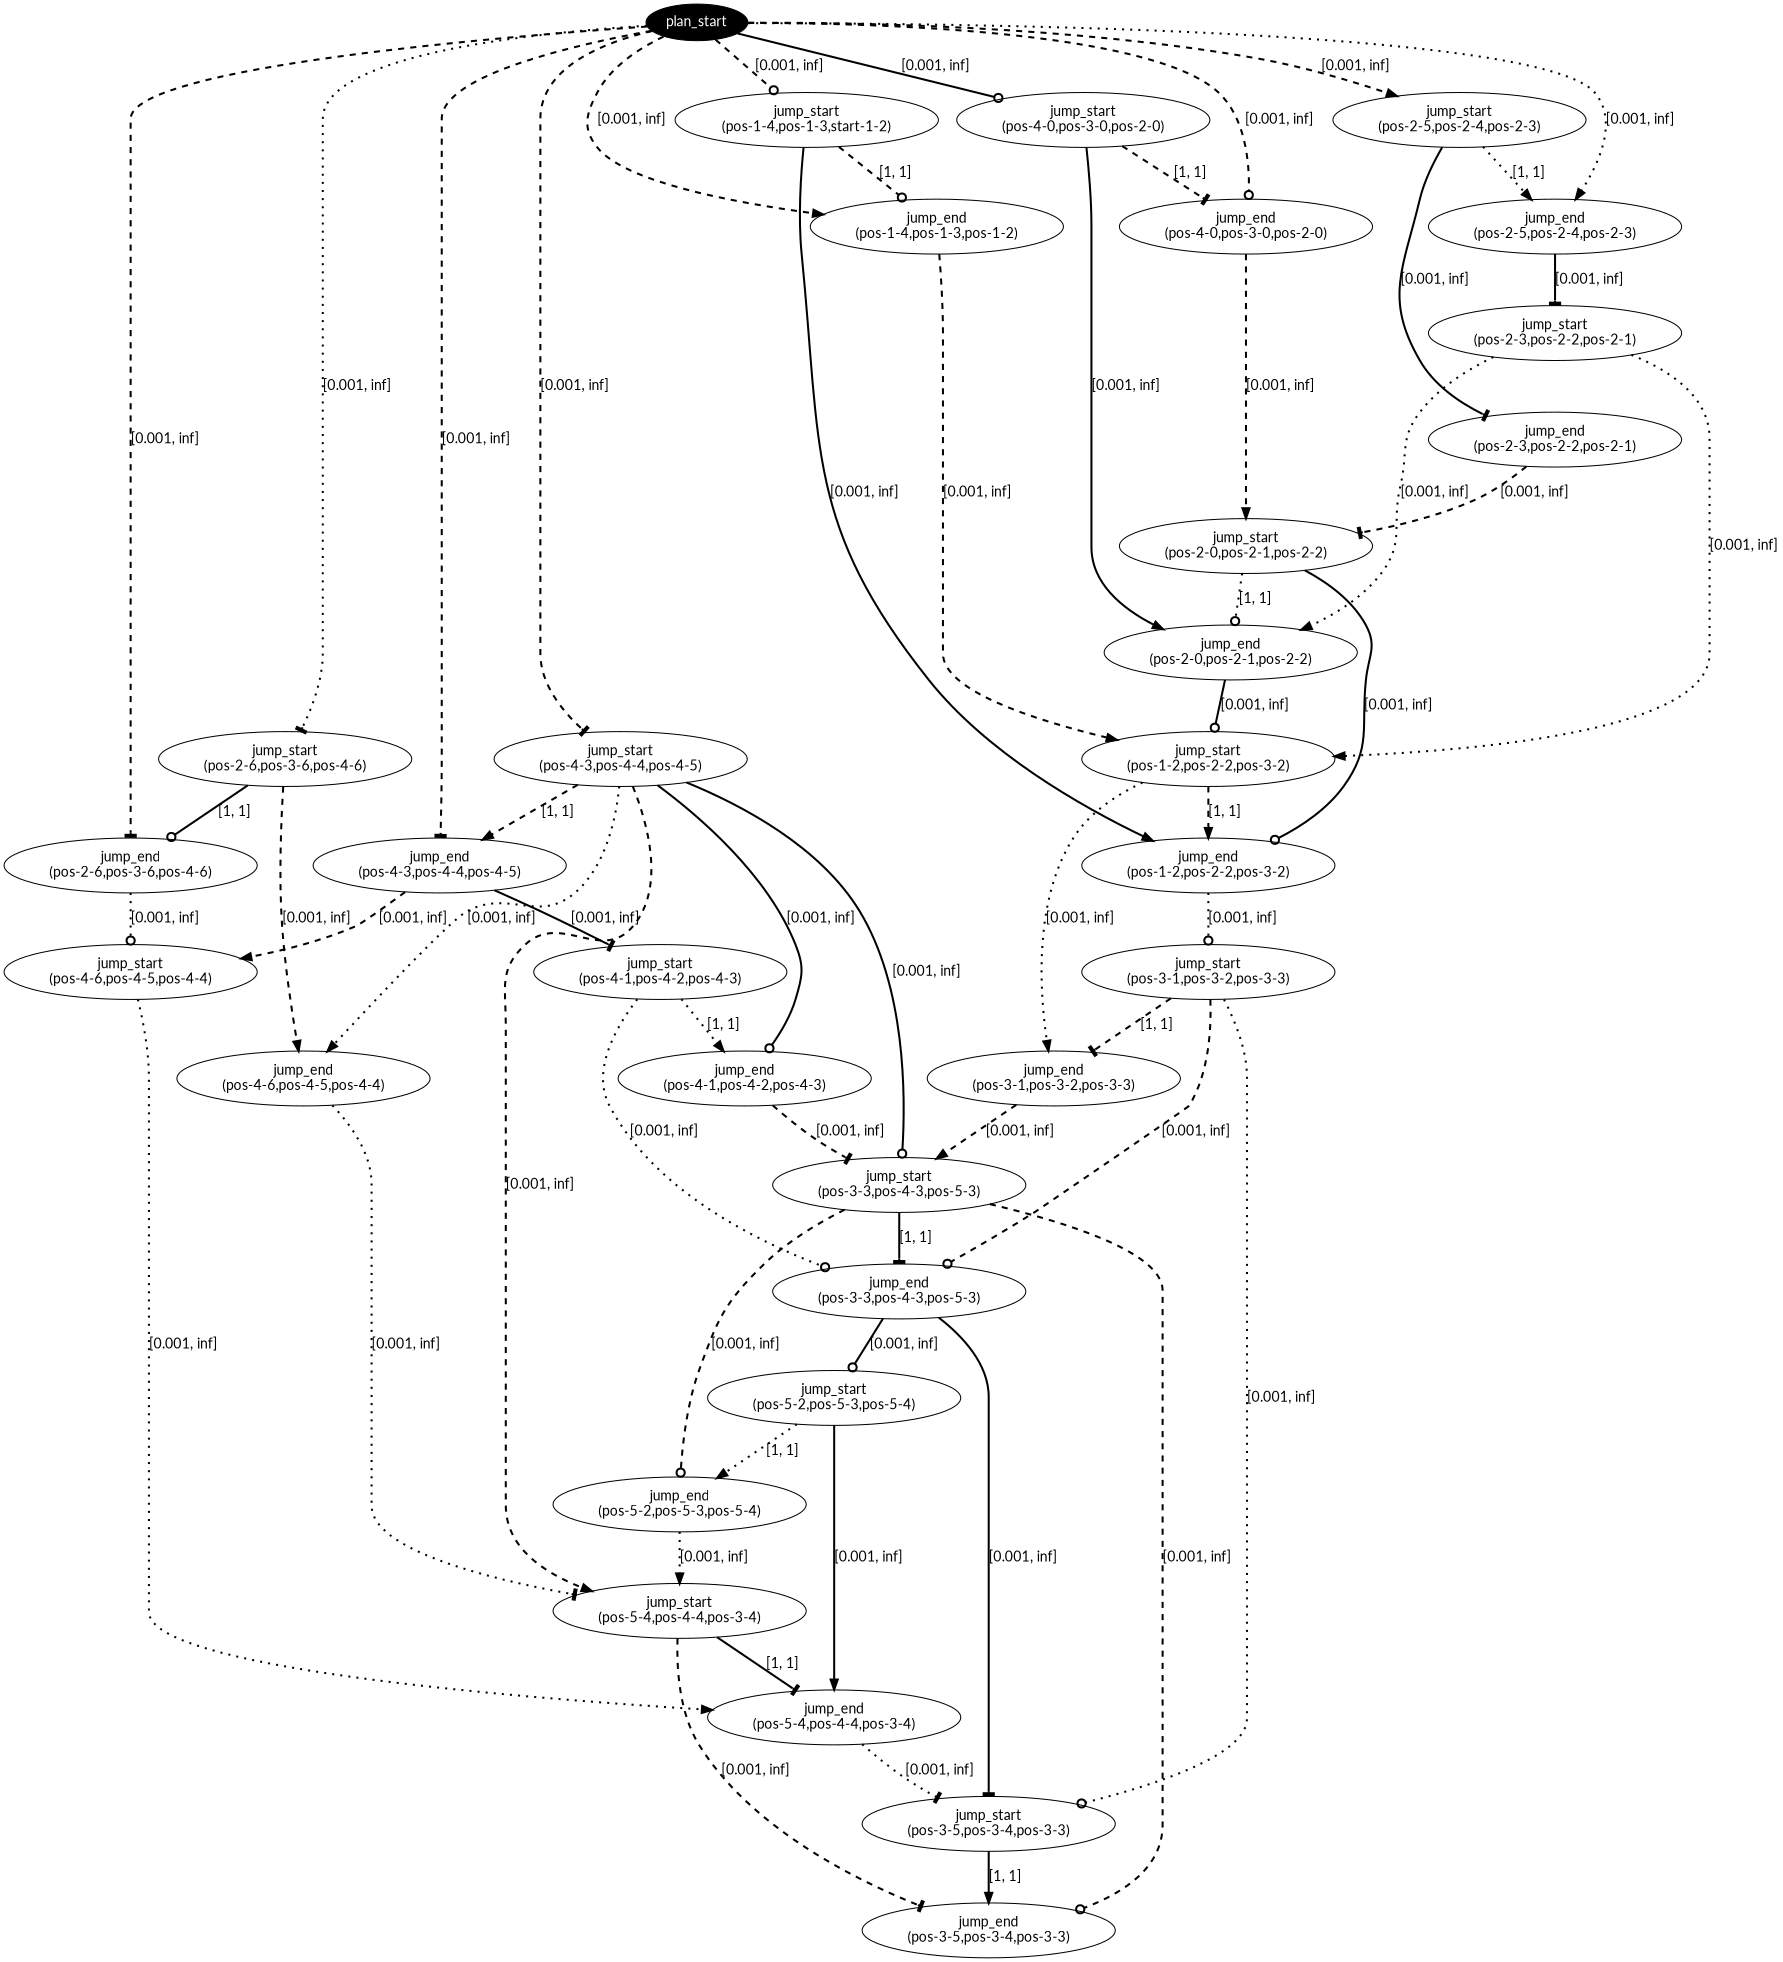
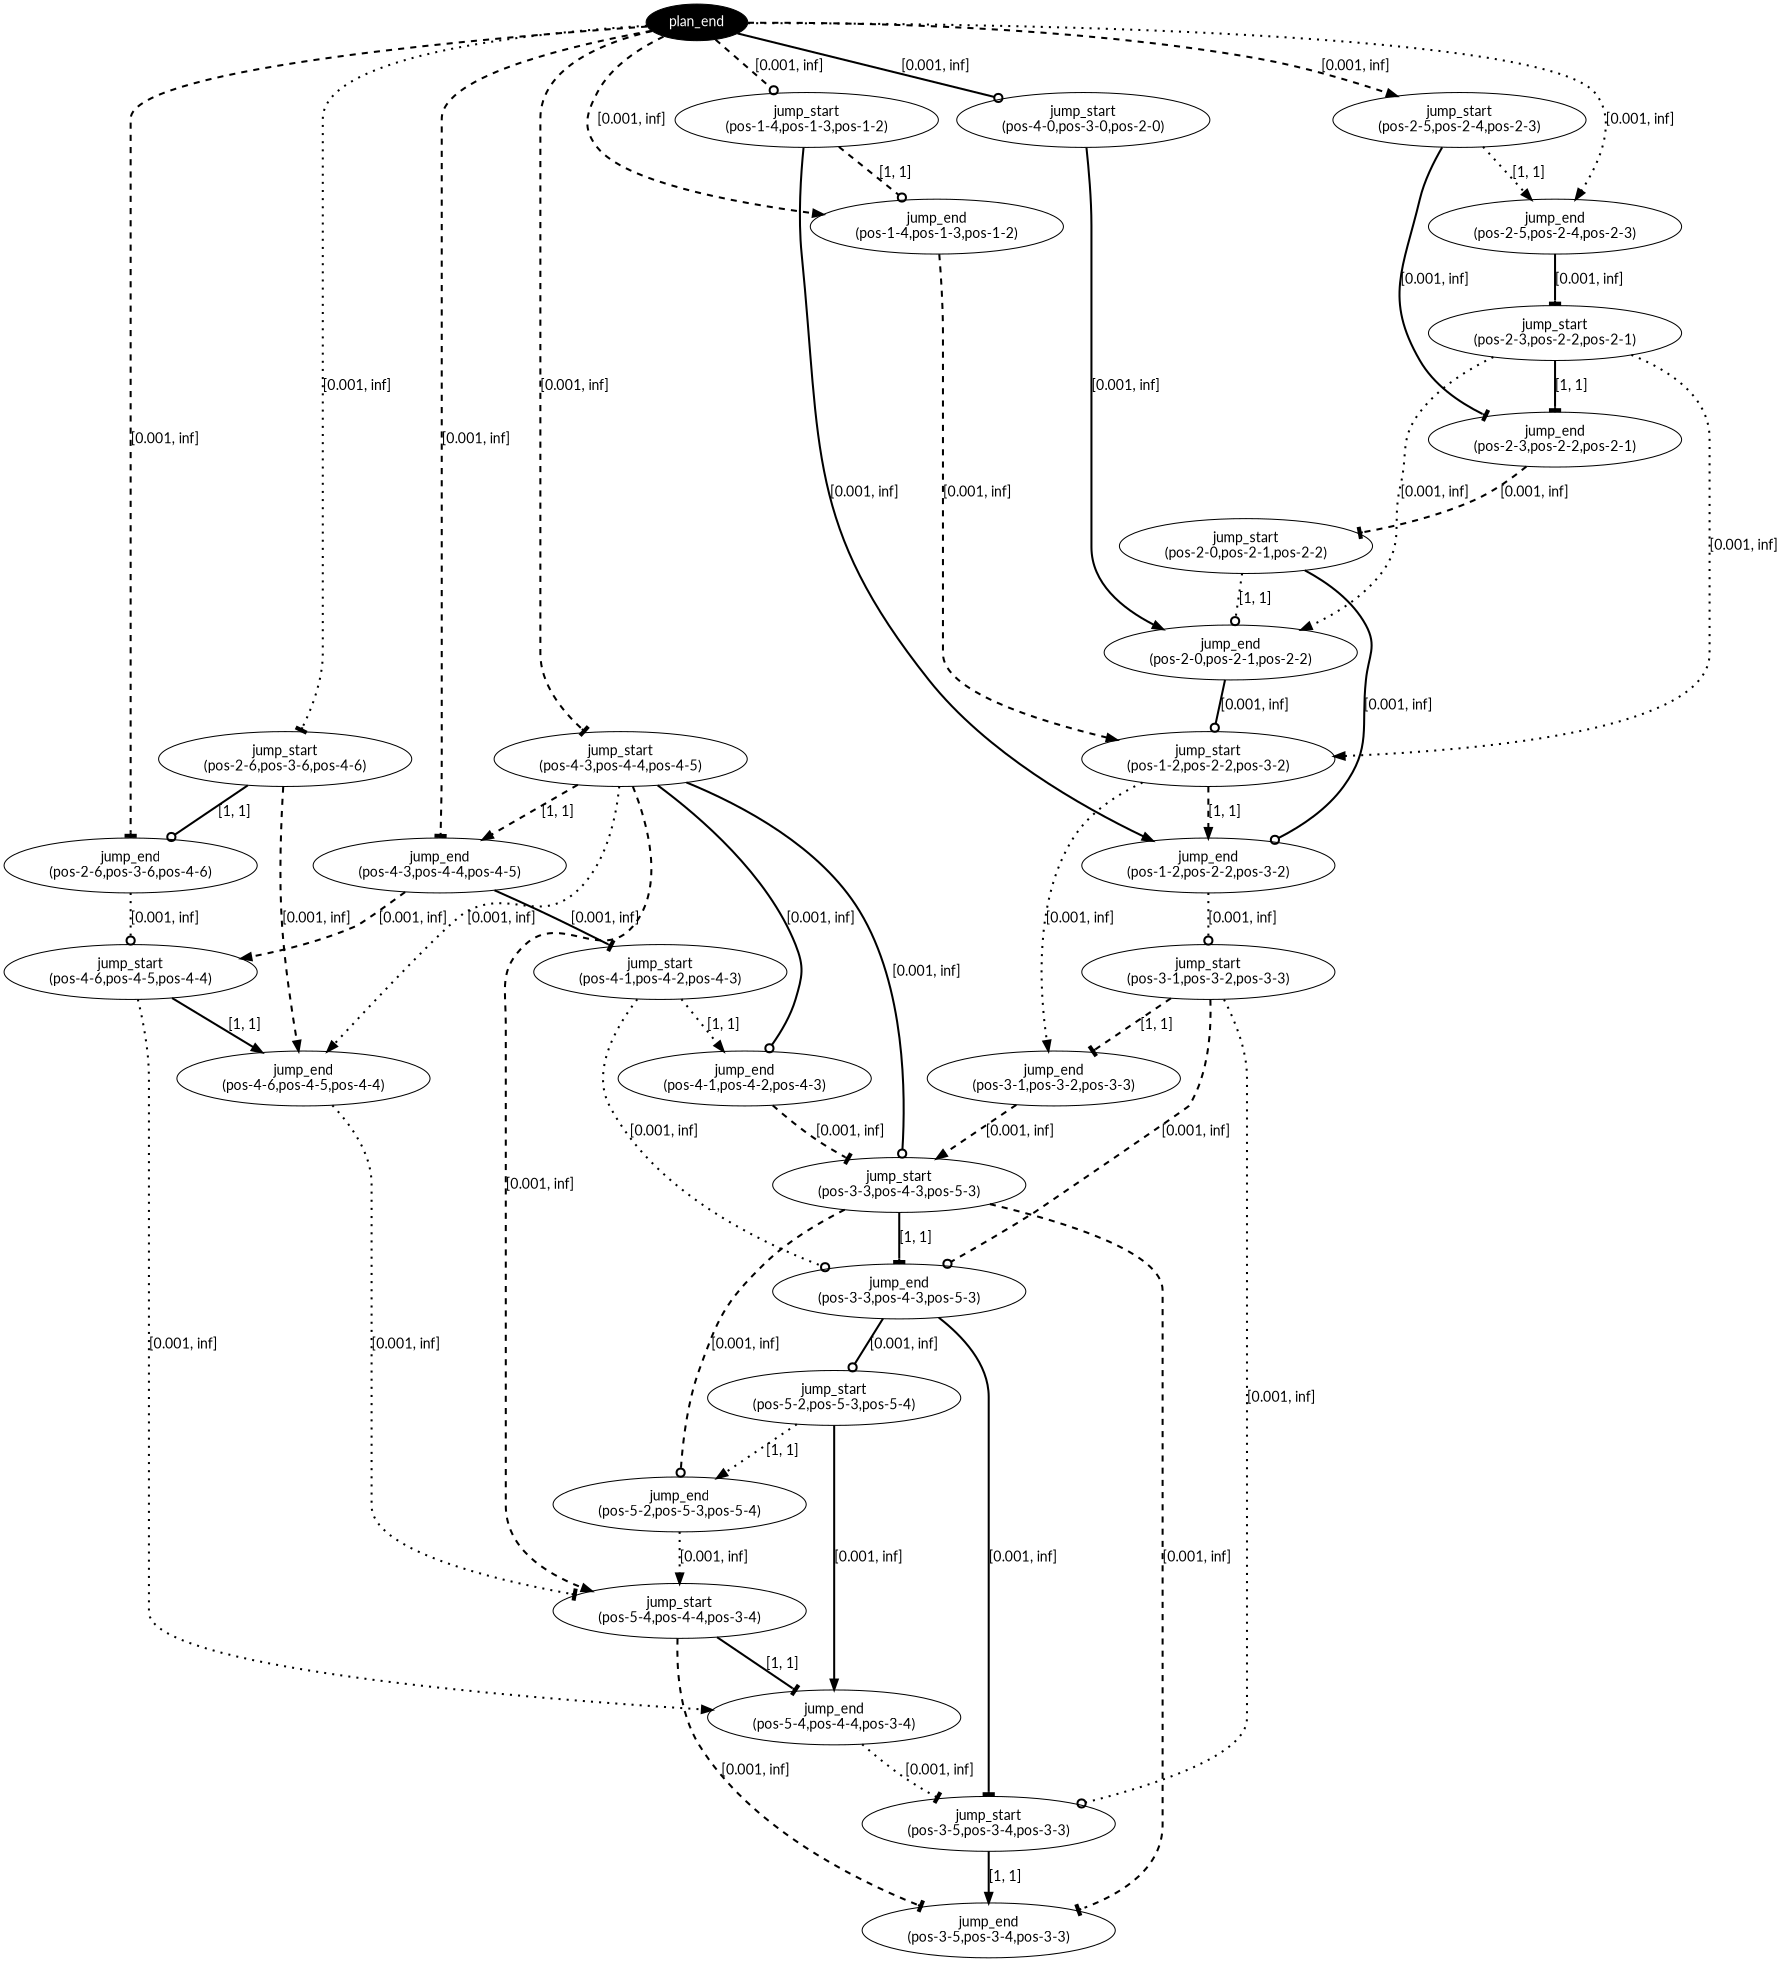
(697, 22) -> (697, 22)
(807, 120) -> (807, 120)
(1246, 227) -> none
none -> (1555, 384)
none -> (213, 1023)
(1163, 1518) -> (1163, 1518)
